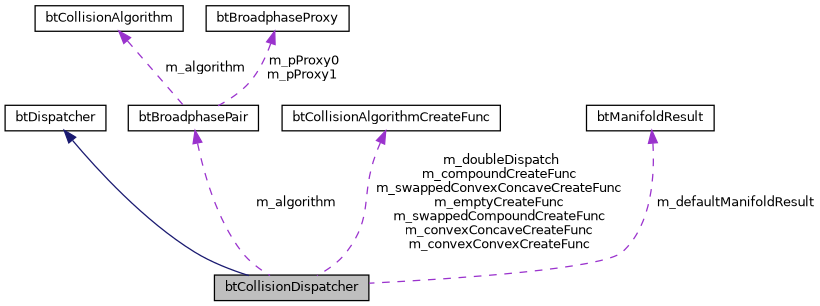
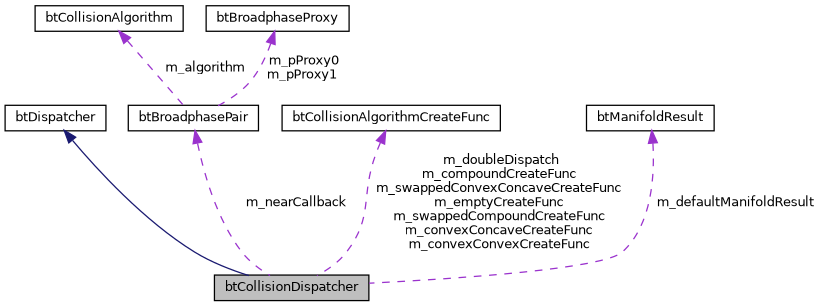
(294, 203) -> (294, 203)
